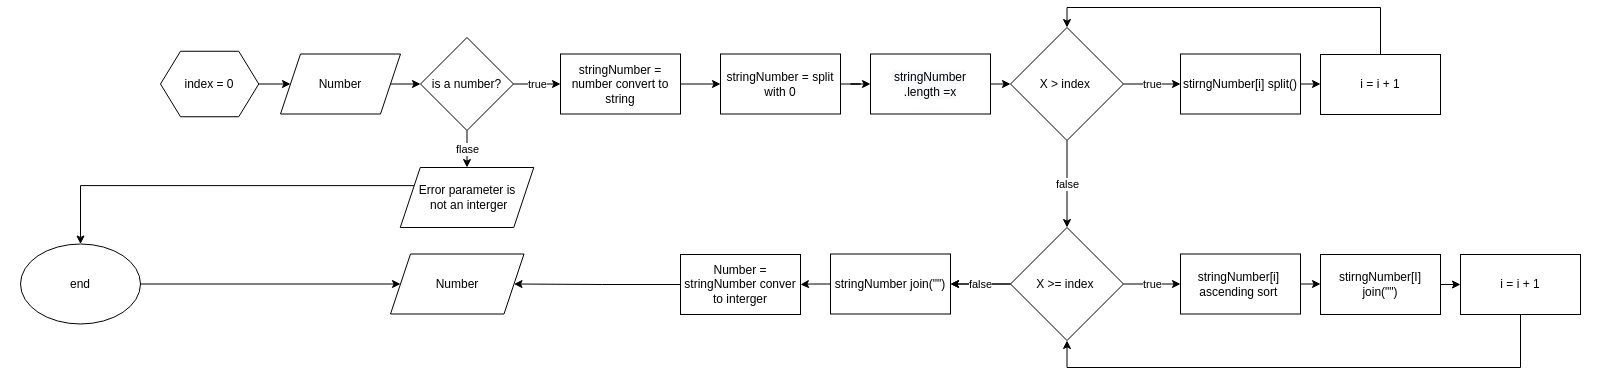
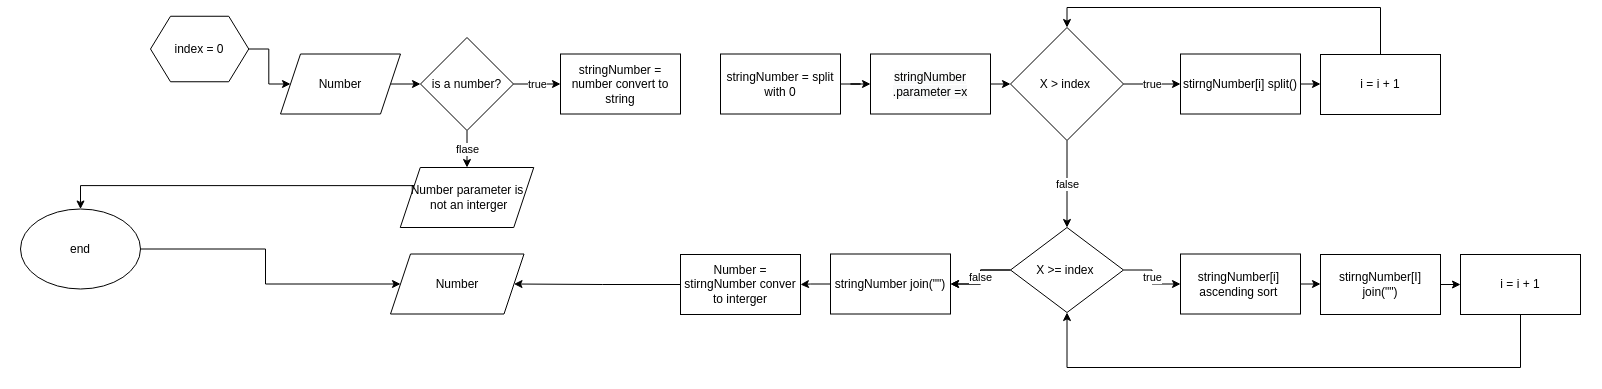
(210, 84) -> (200, 49)
(697, 84) -> none
(931, 85) -> (931, 85)
(468, 198) -> (468, 198)
(81, 284) -> (81, 249)
(1067, 284) -> (1067, 270)
(741, 285) -> (741, 285)
